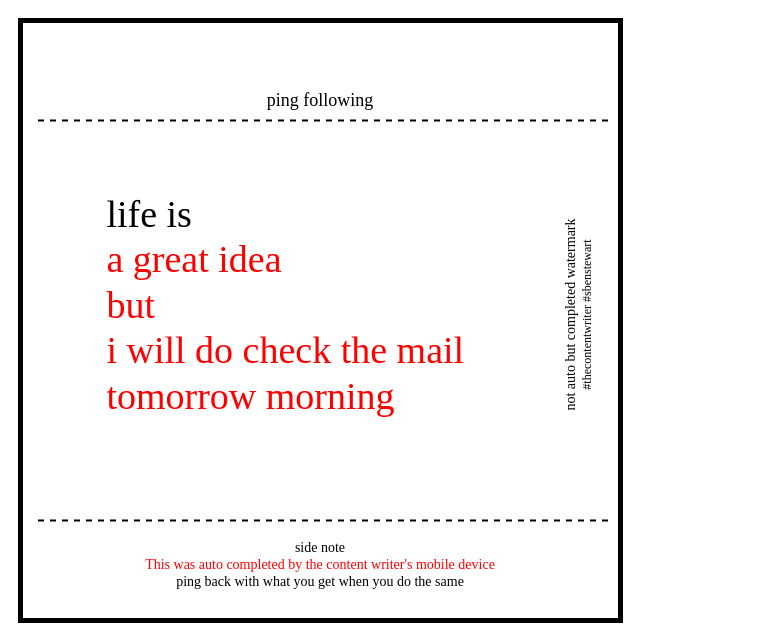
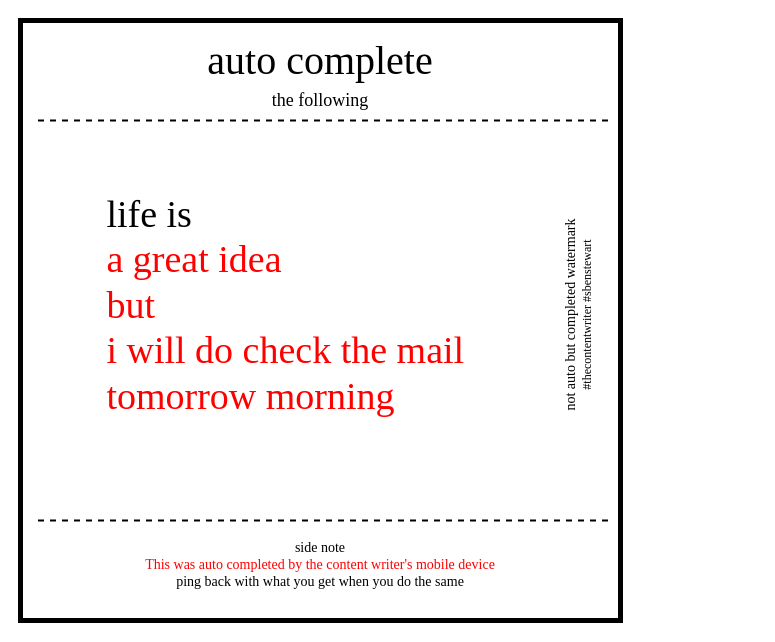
none -> (321, 61)
(321, 101) -> (321, 101)
